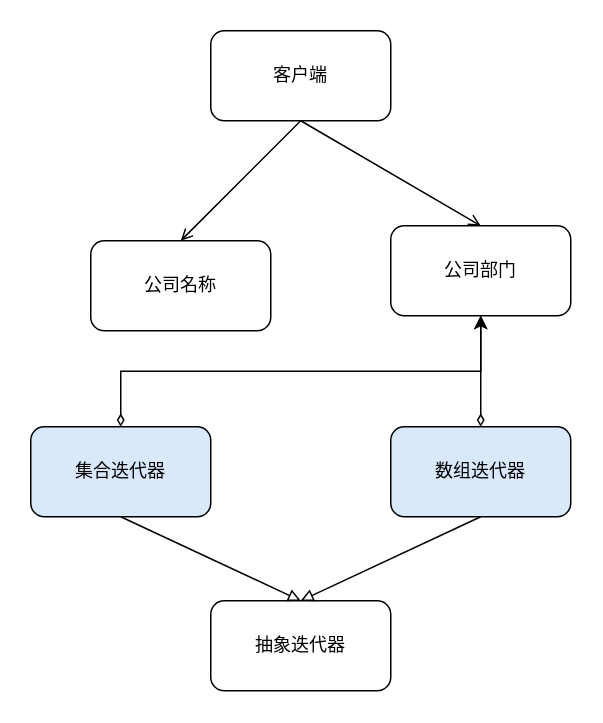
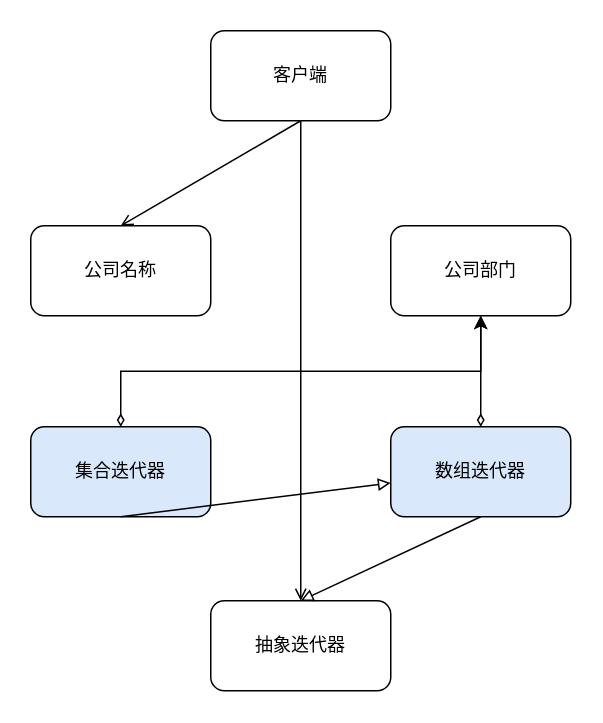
(390, 173) -> (301, 359)
(181, 286) -> (121, 271)
(205, 556) -> (249, 501)
